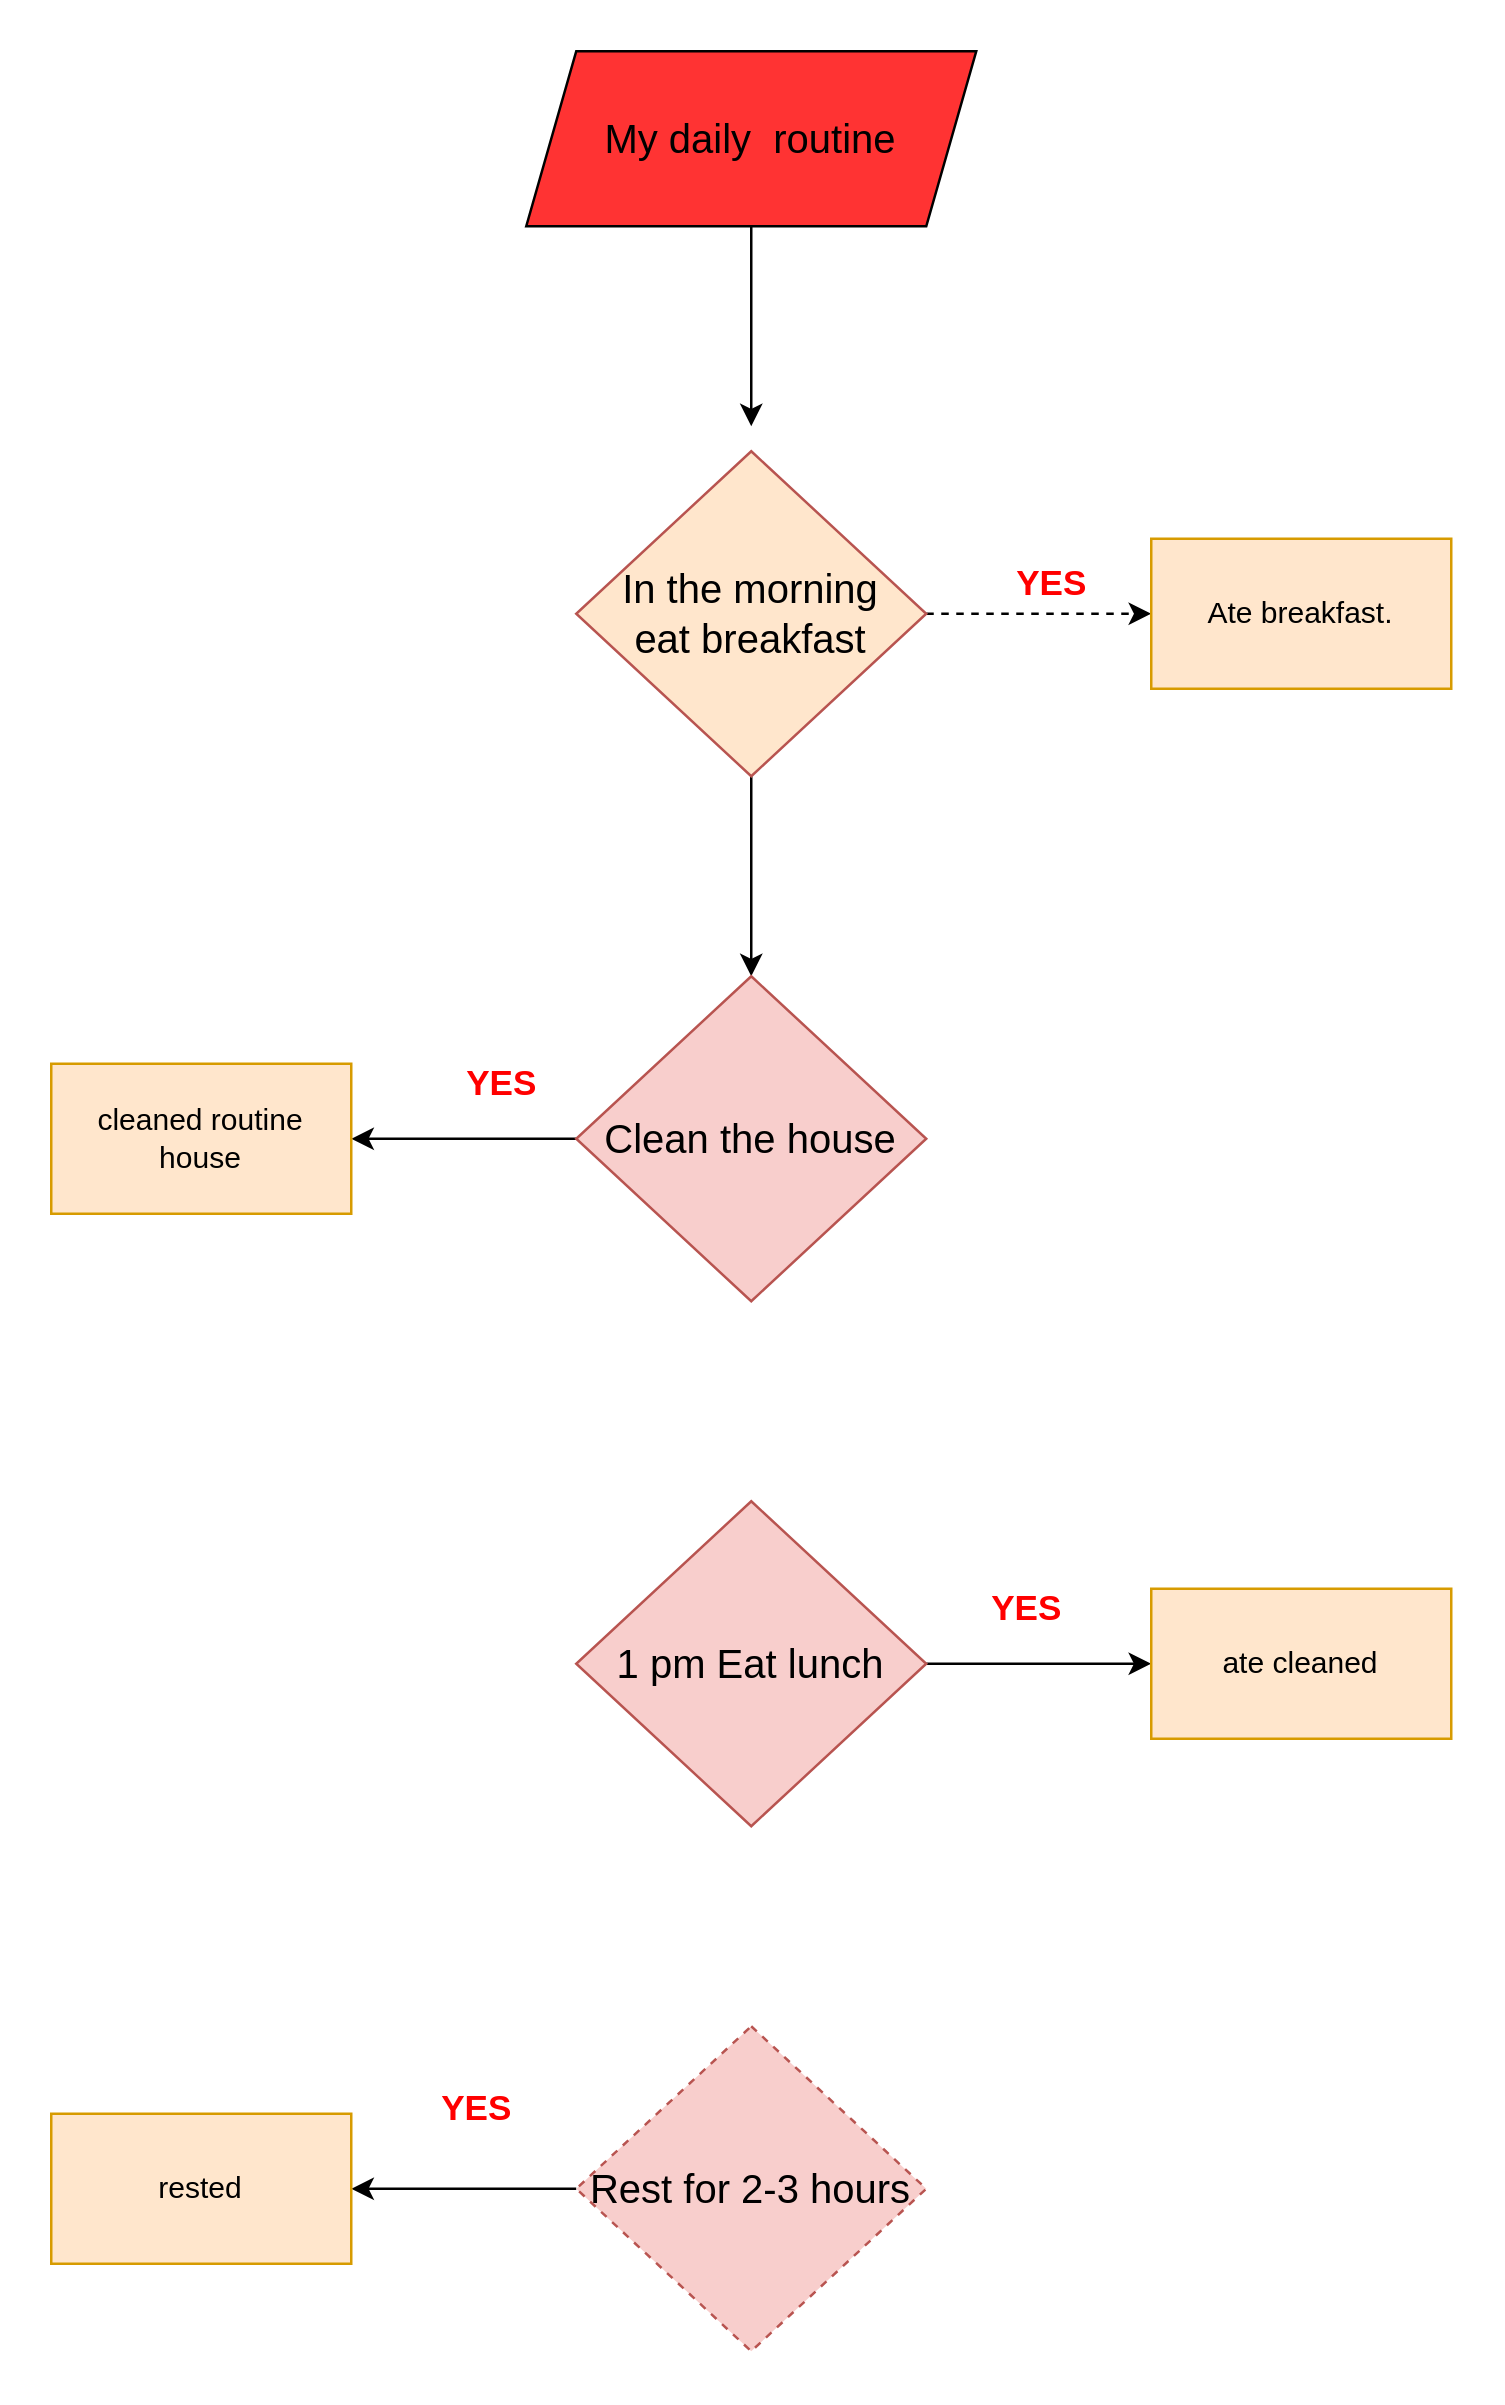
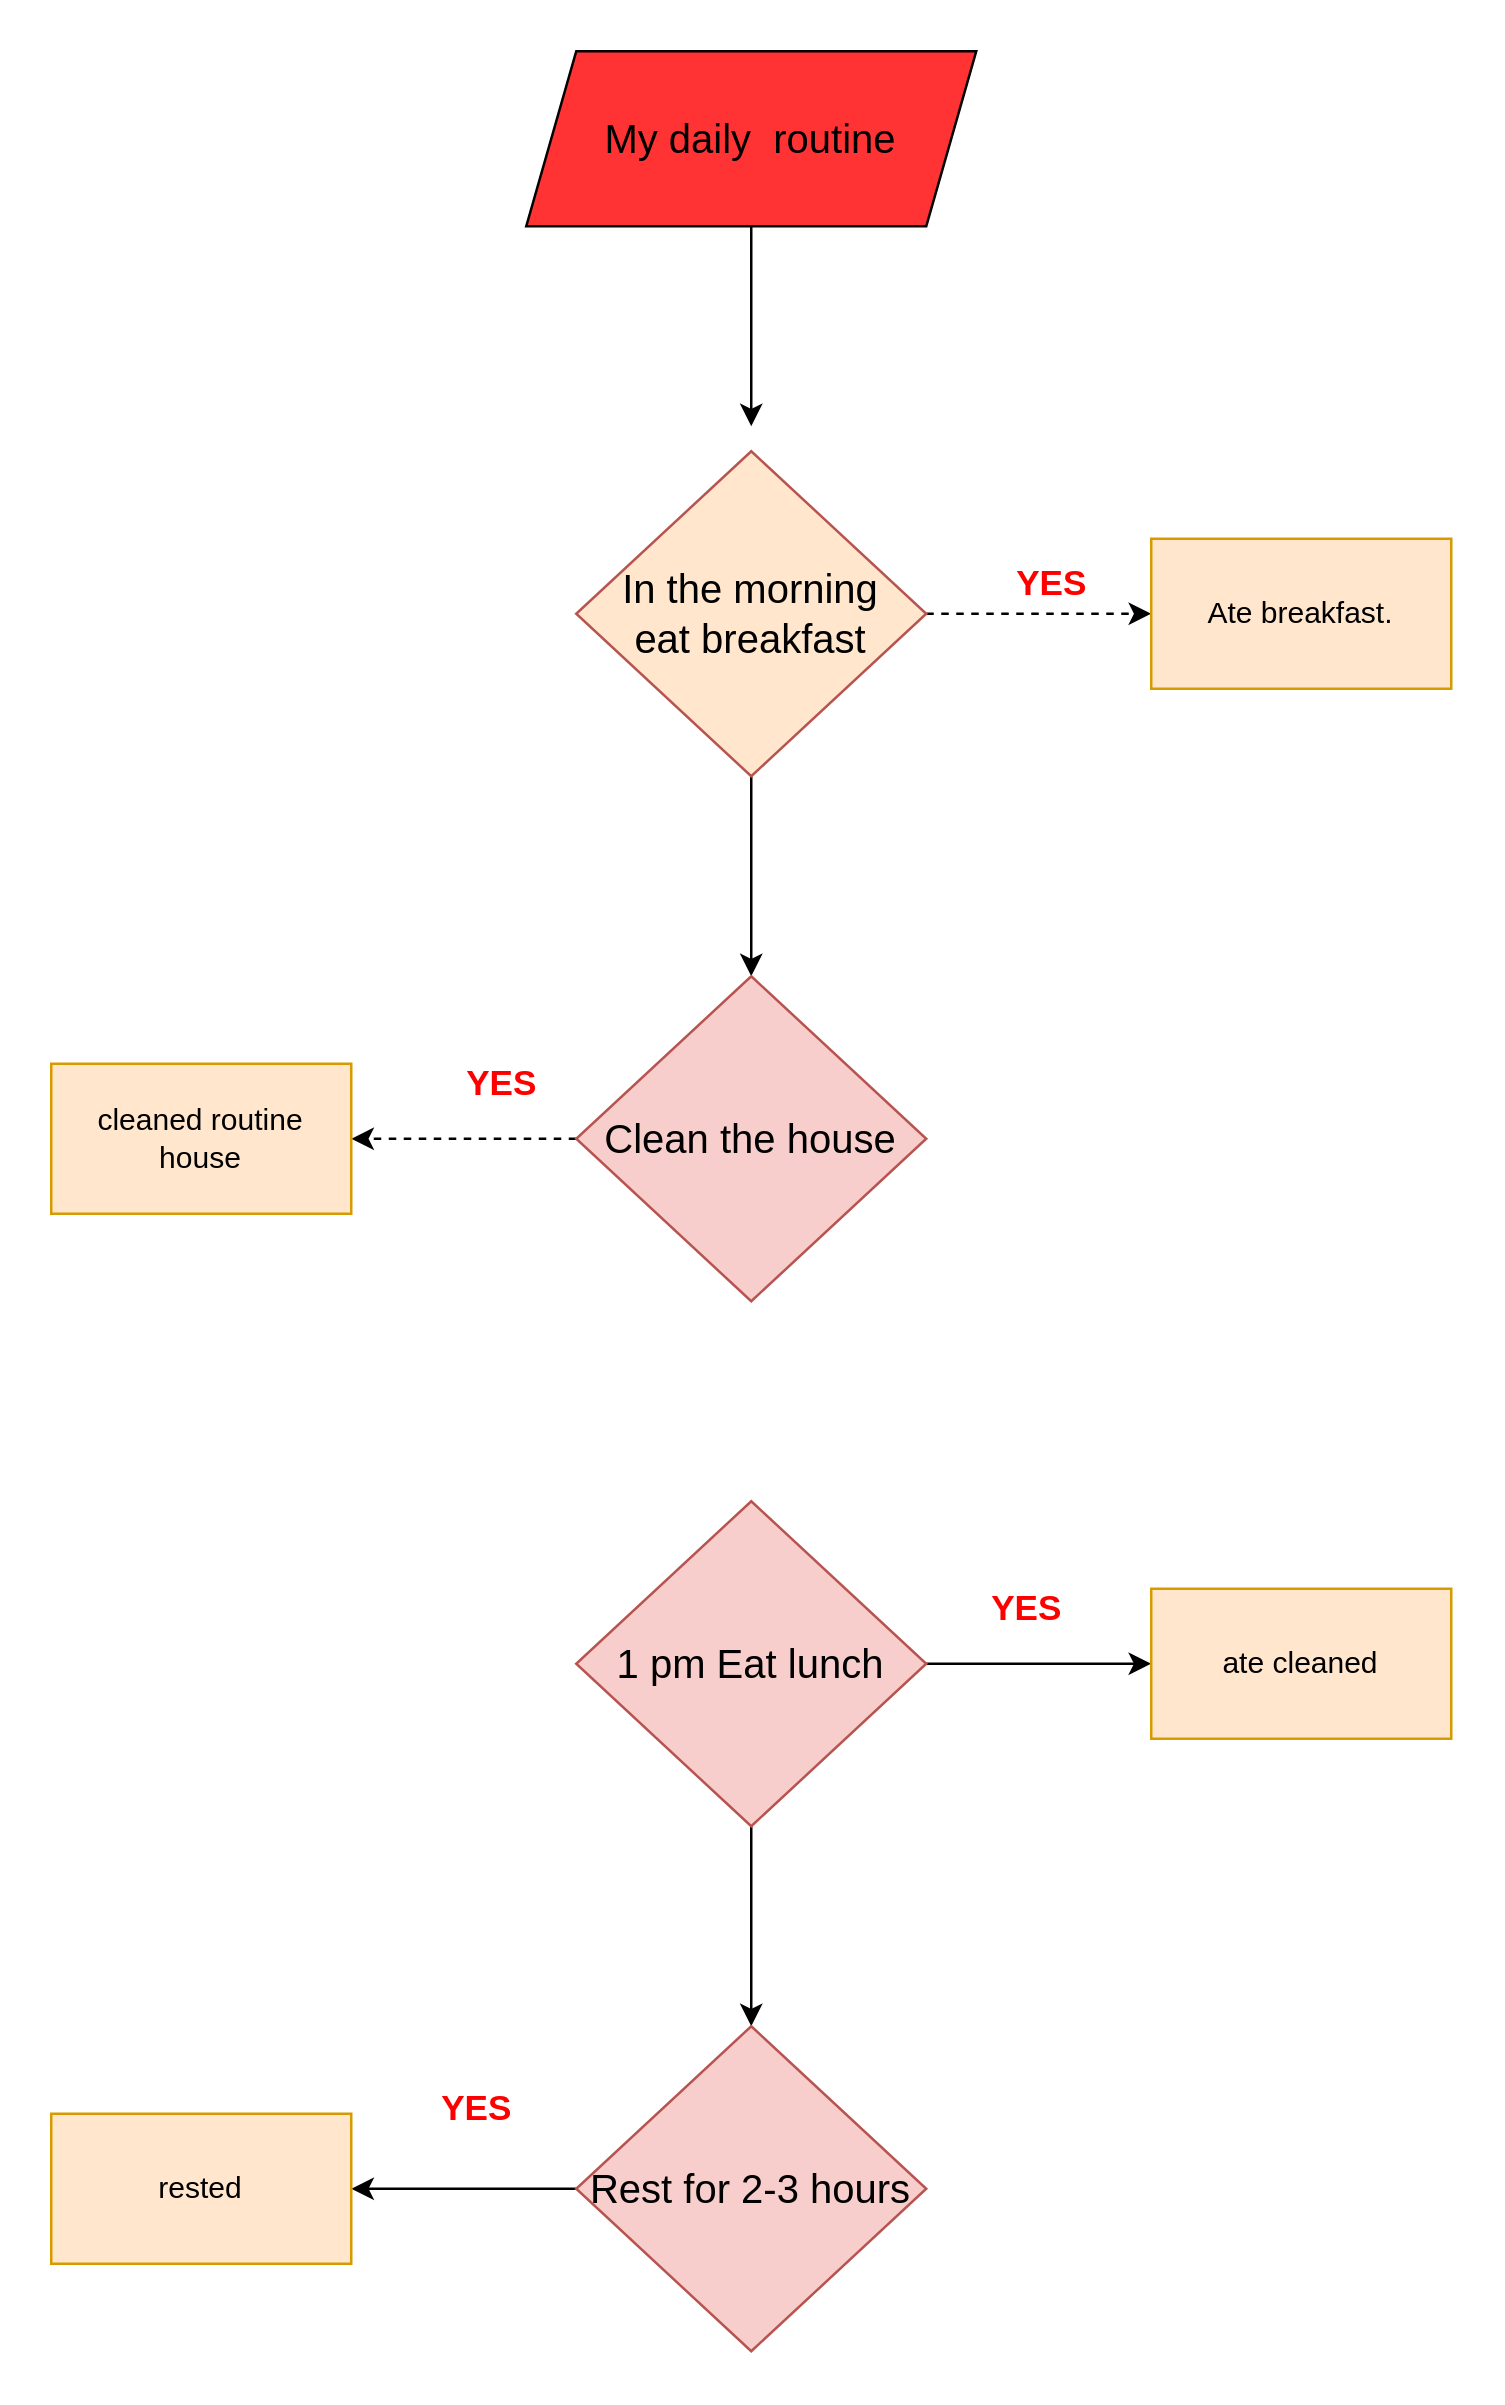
(469, 1139) -> (469, 1139)
none -> (751, 1918)
(751, 2189) -> (751, 2189)
